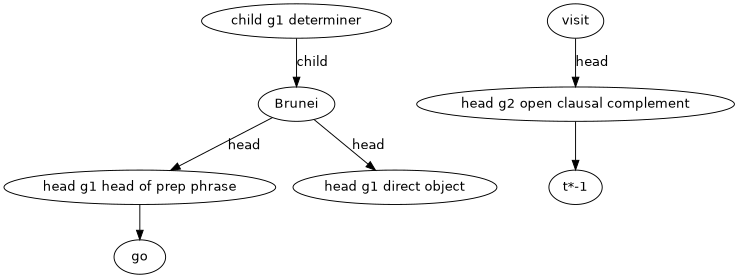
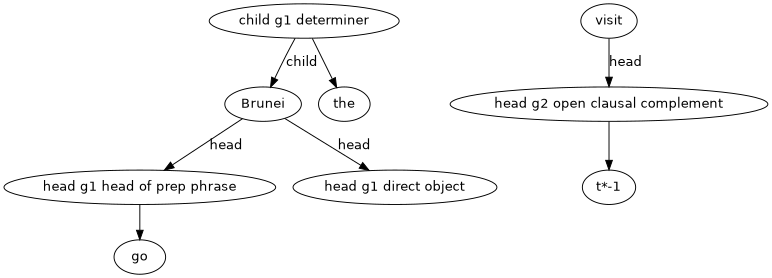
none -> (344, 104)
